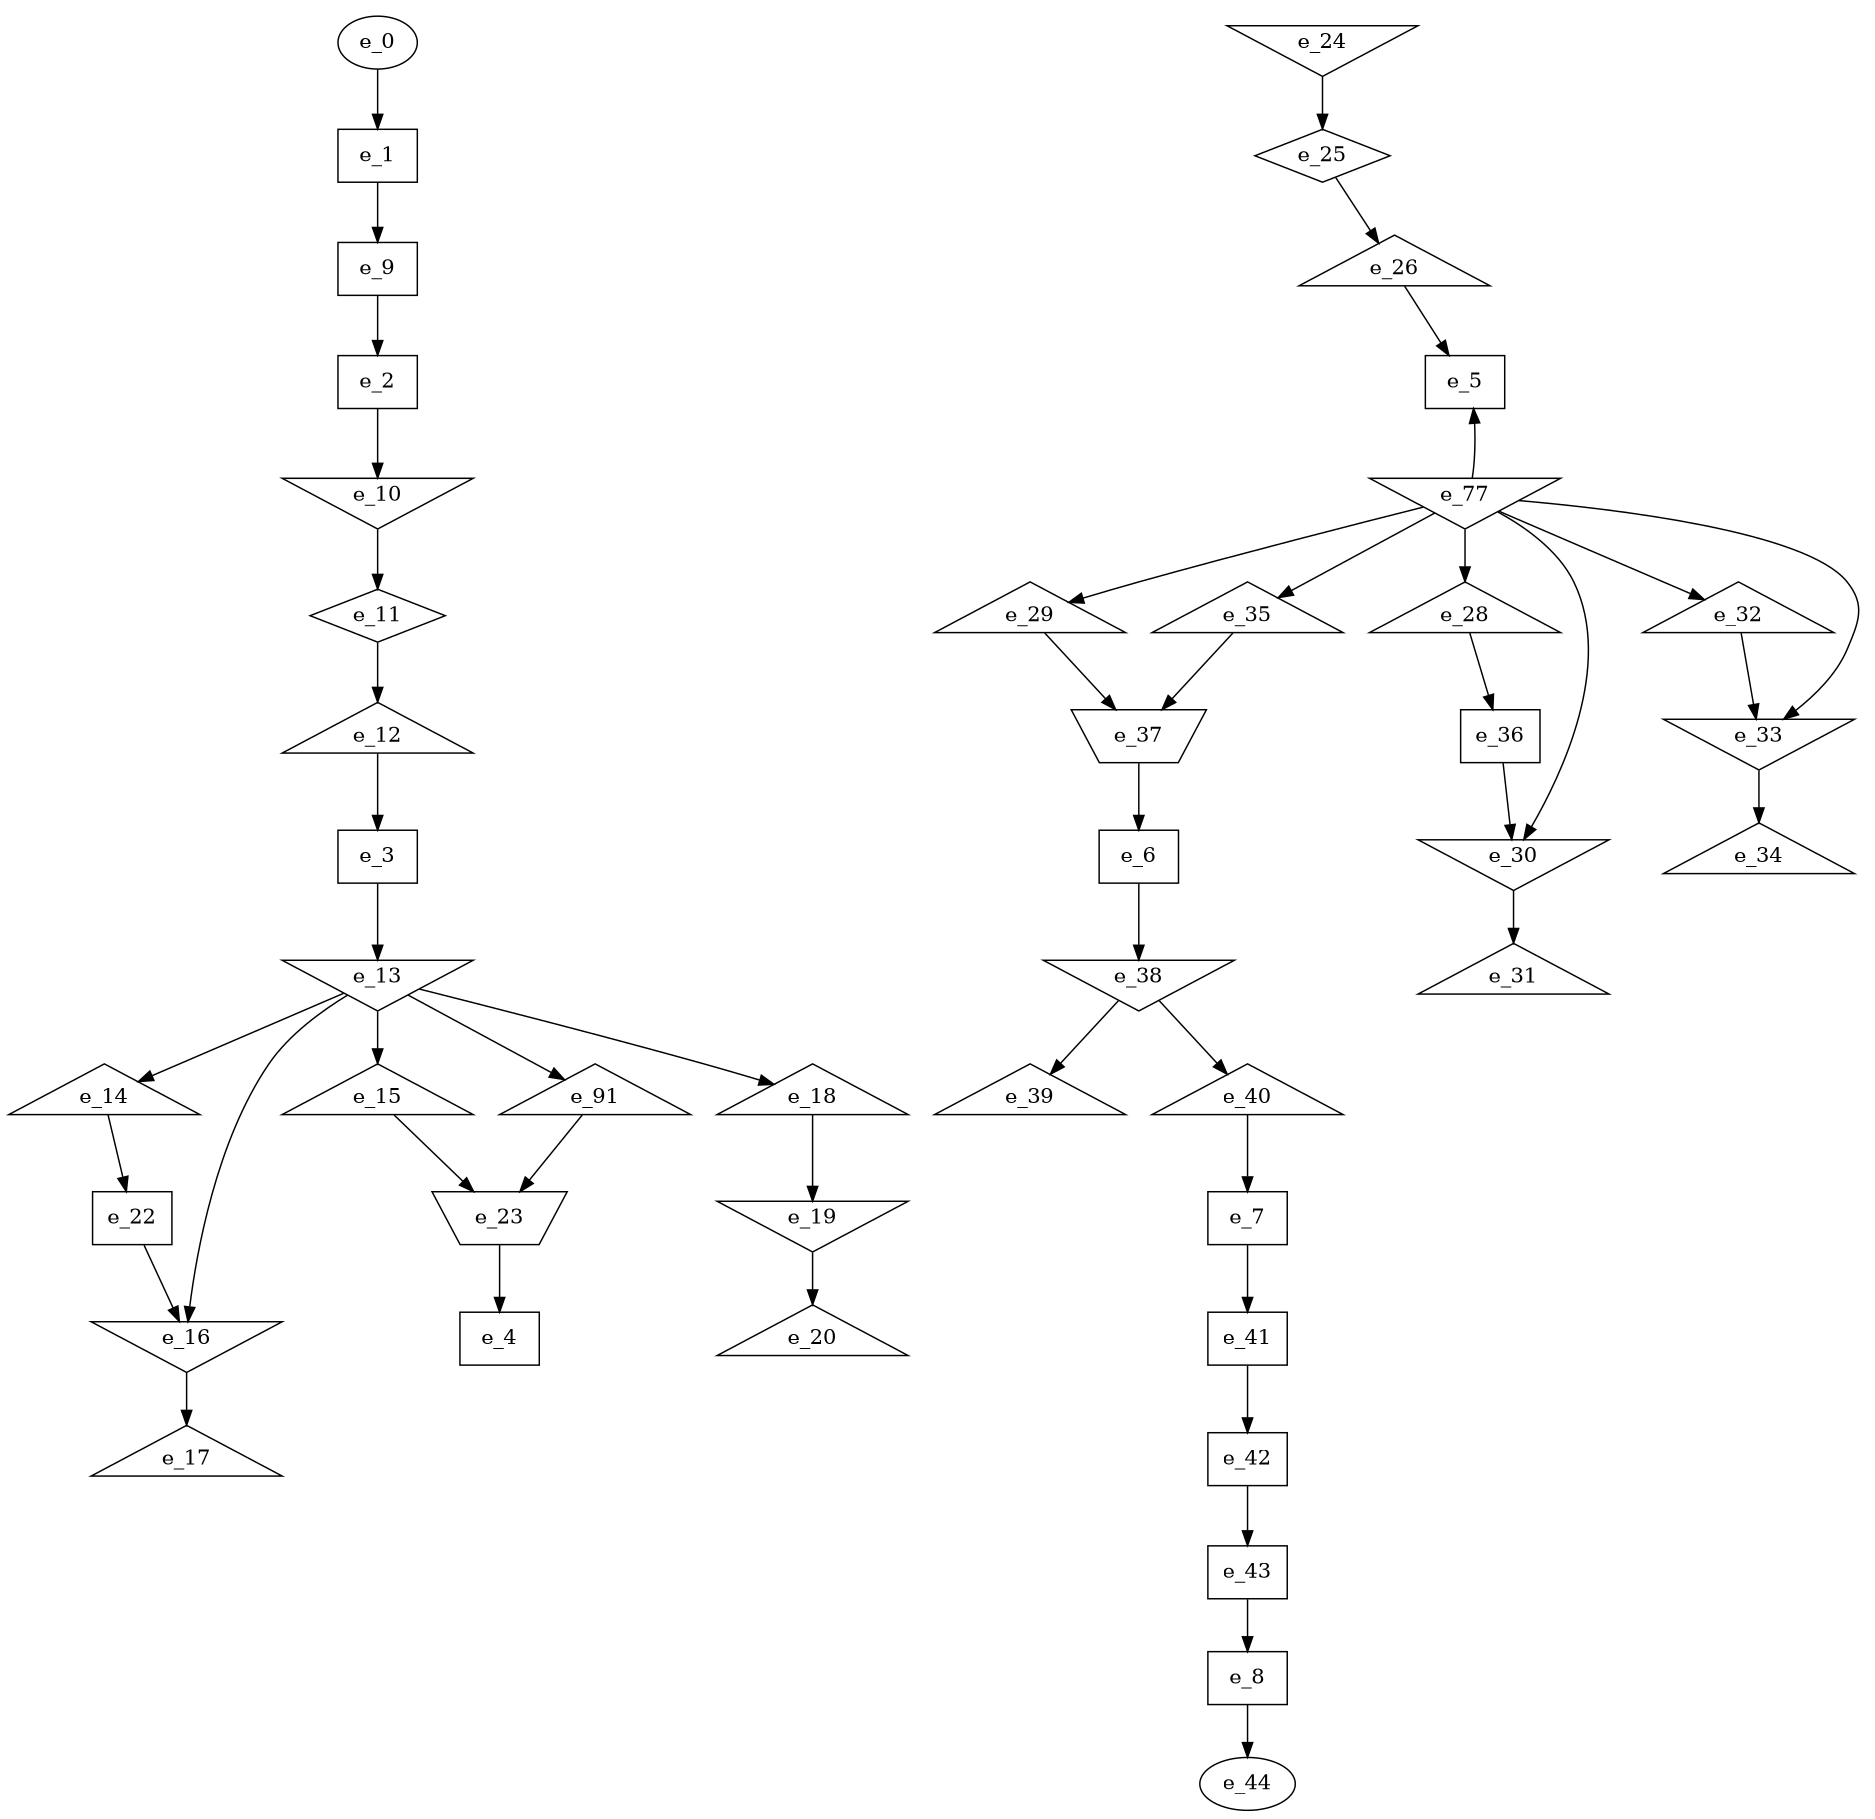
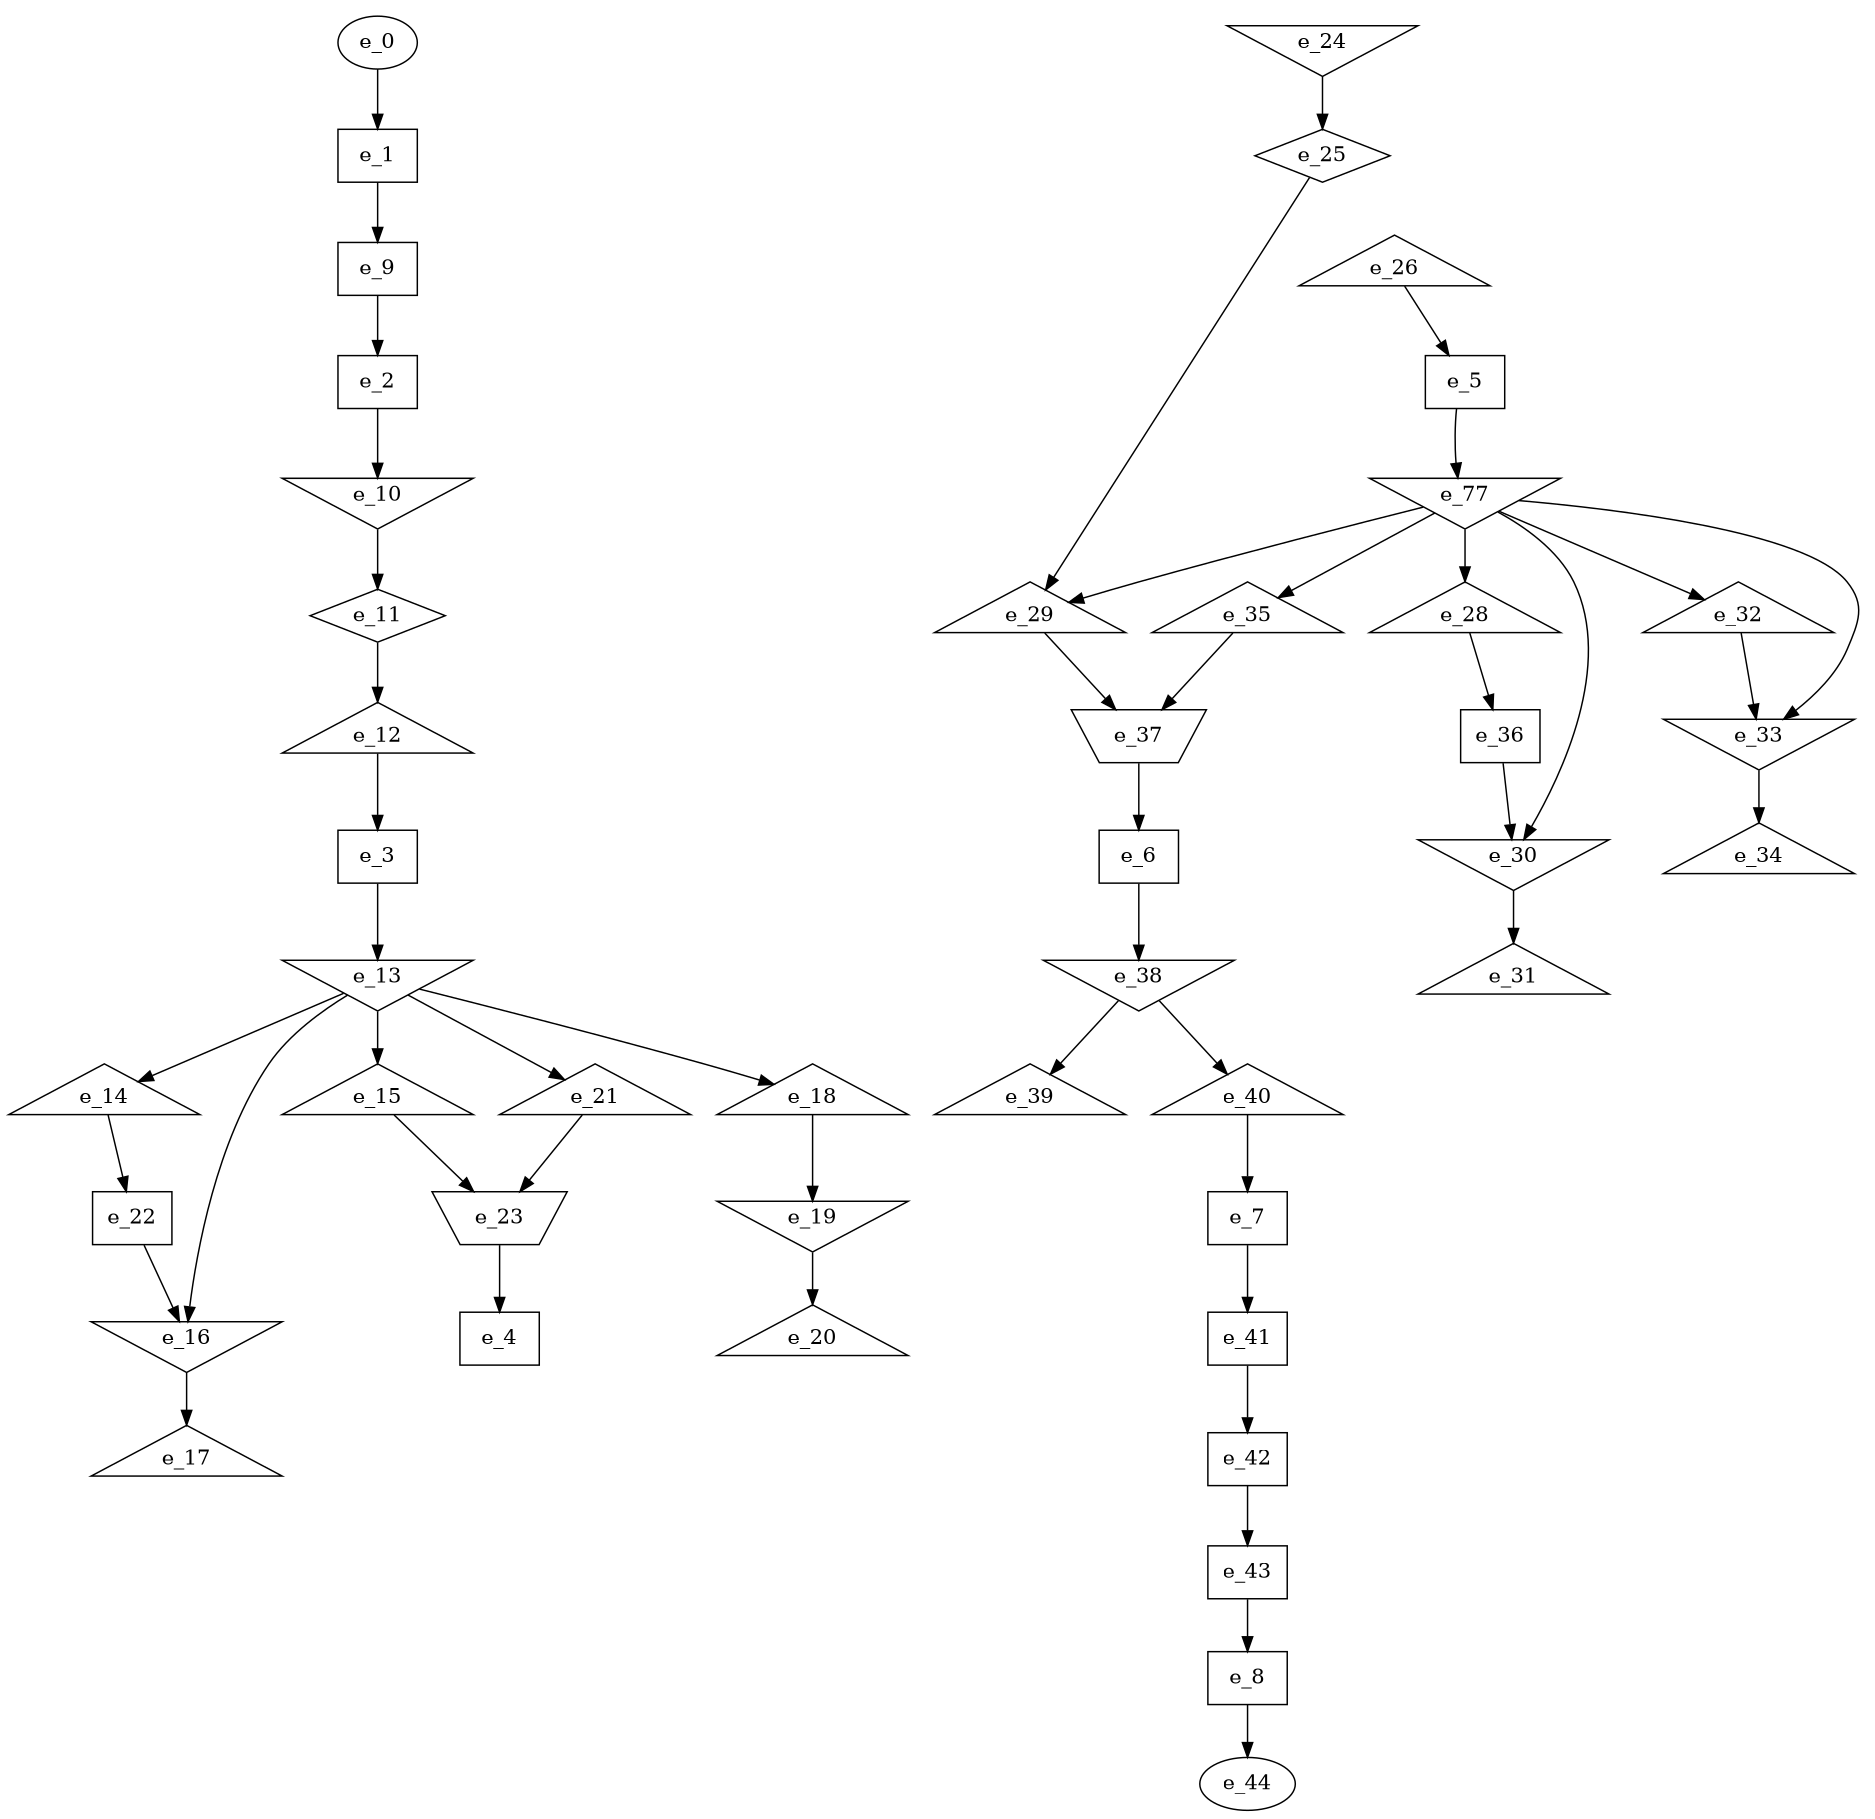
(1353, 204) -> (1182, 377)
(1475, 451) -> (1455, 436)
(595, 1098) -> (595, 1098)
